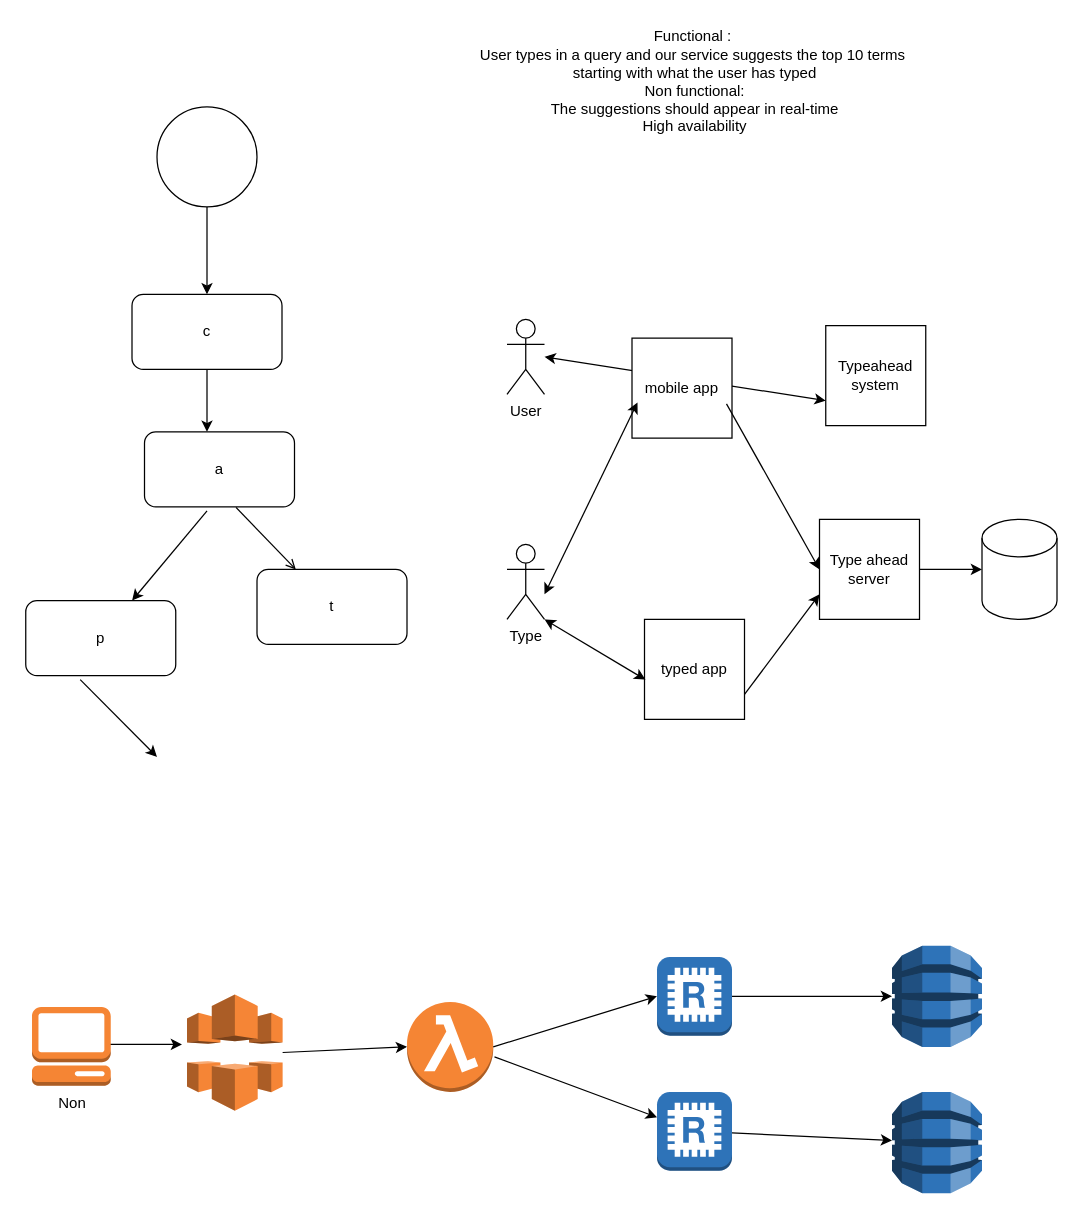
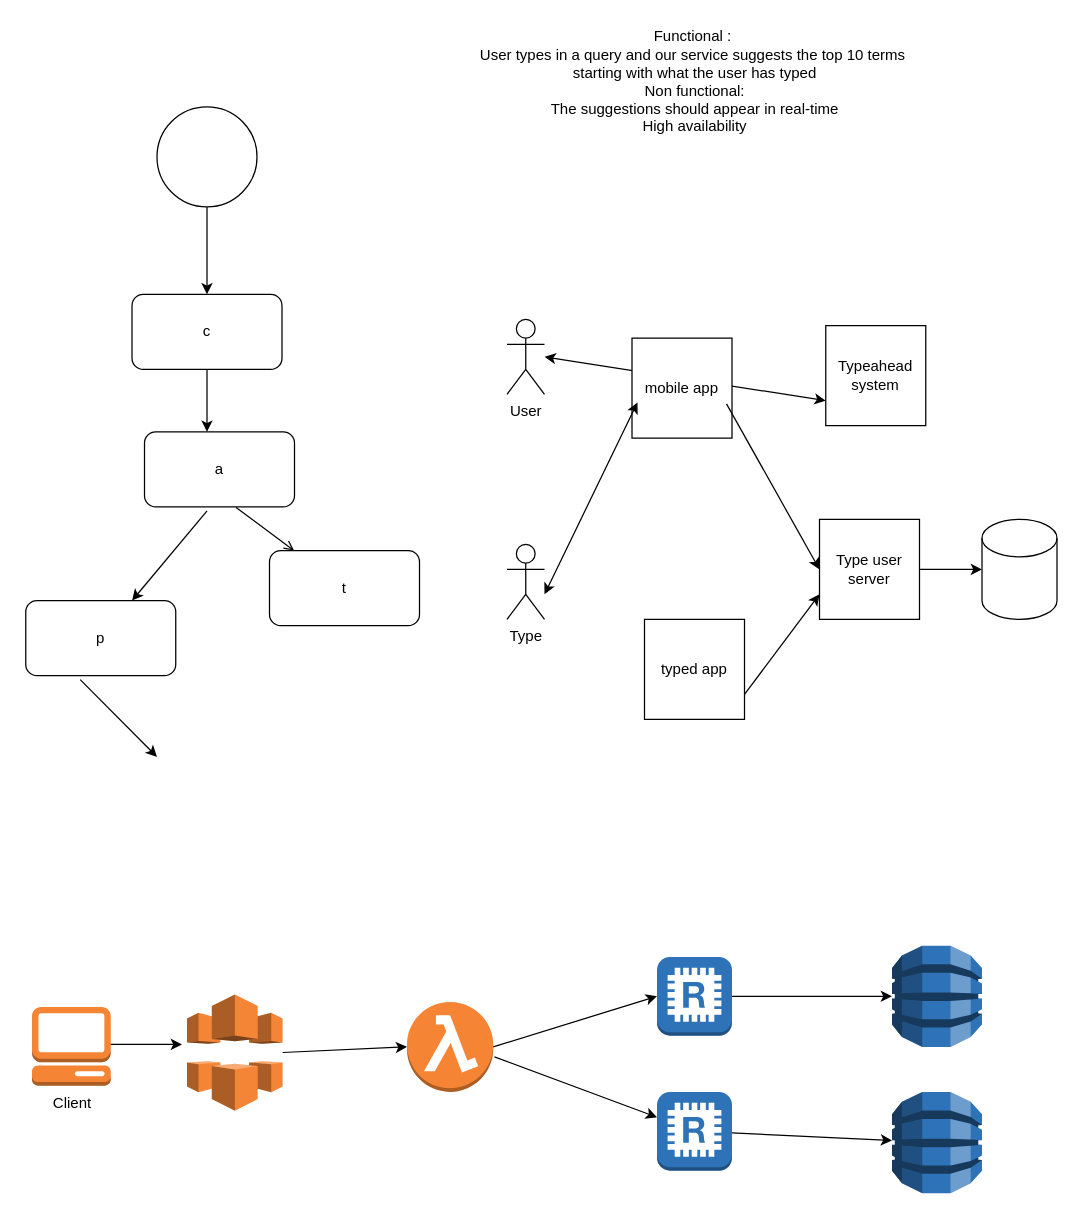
(869, 569) -> (869, 569)
(332, 607) -> (344, 588)
(594, 649) -> none
(73, 1103) -> (73, 1103)
